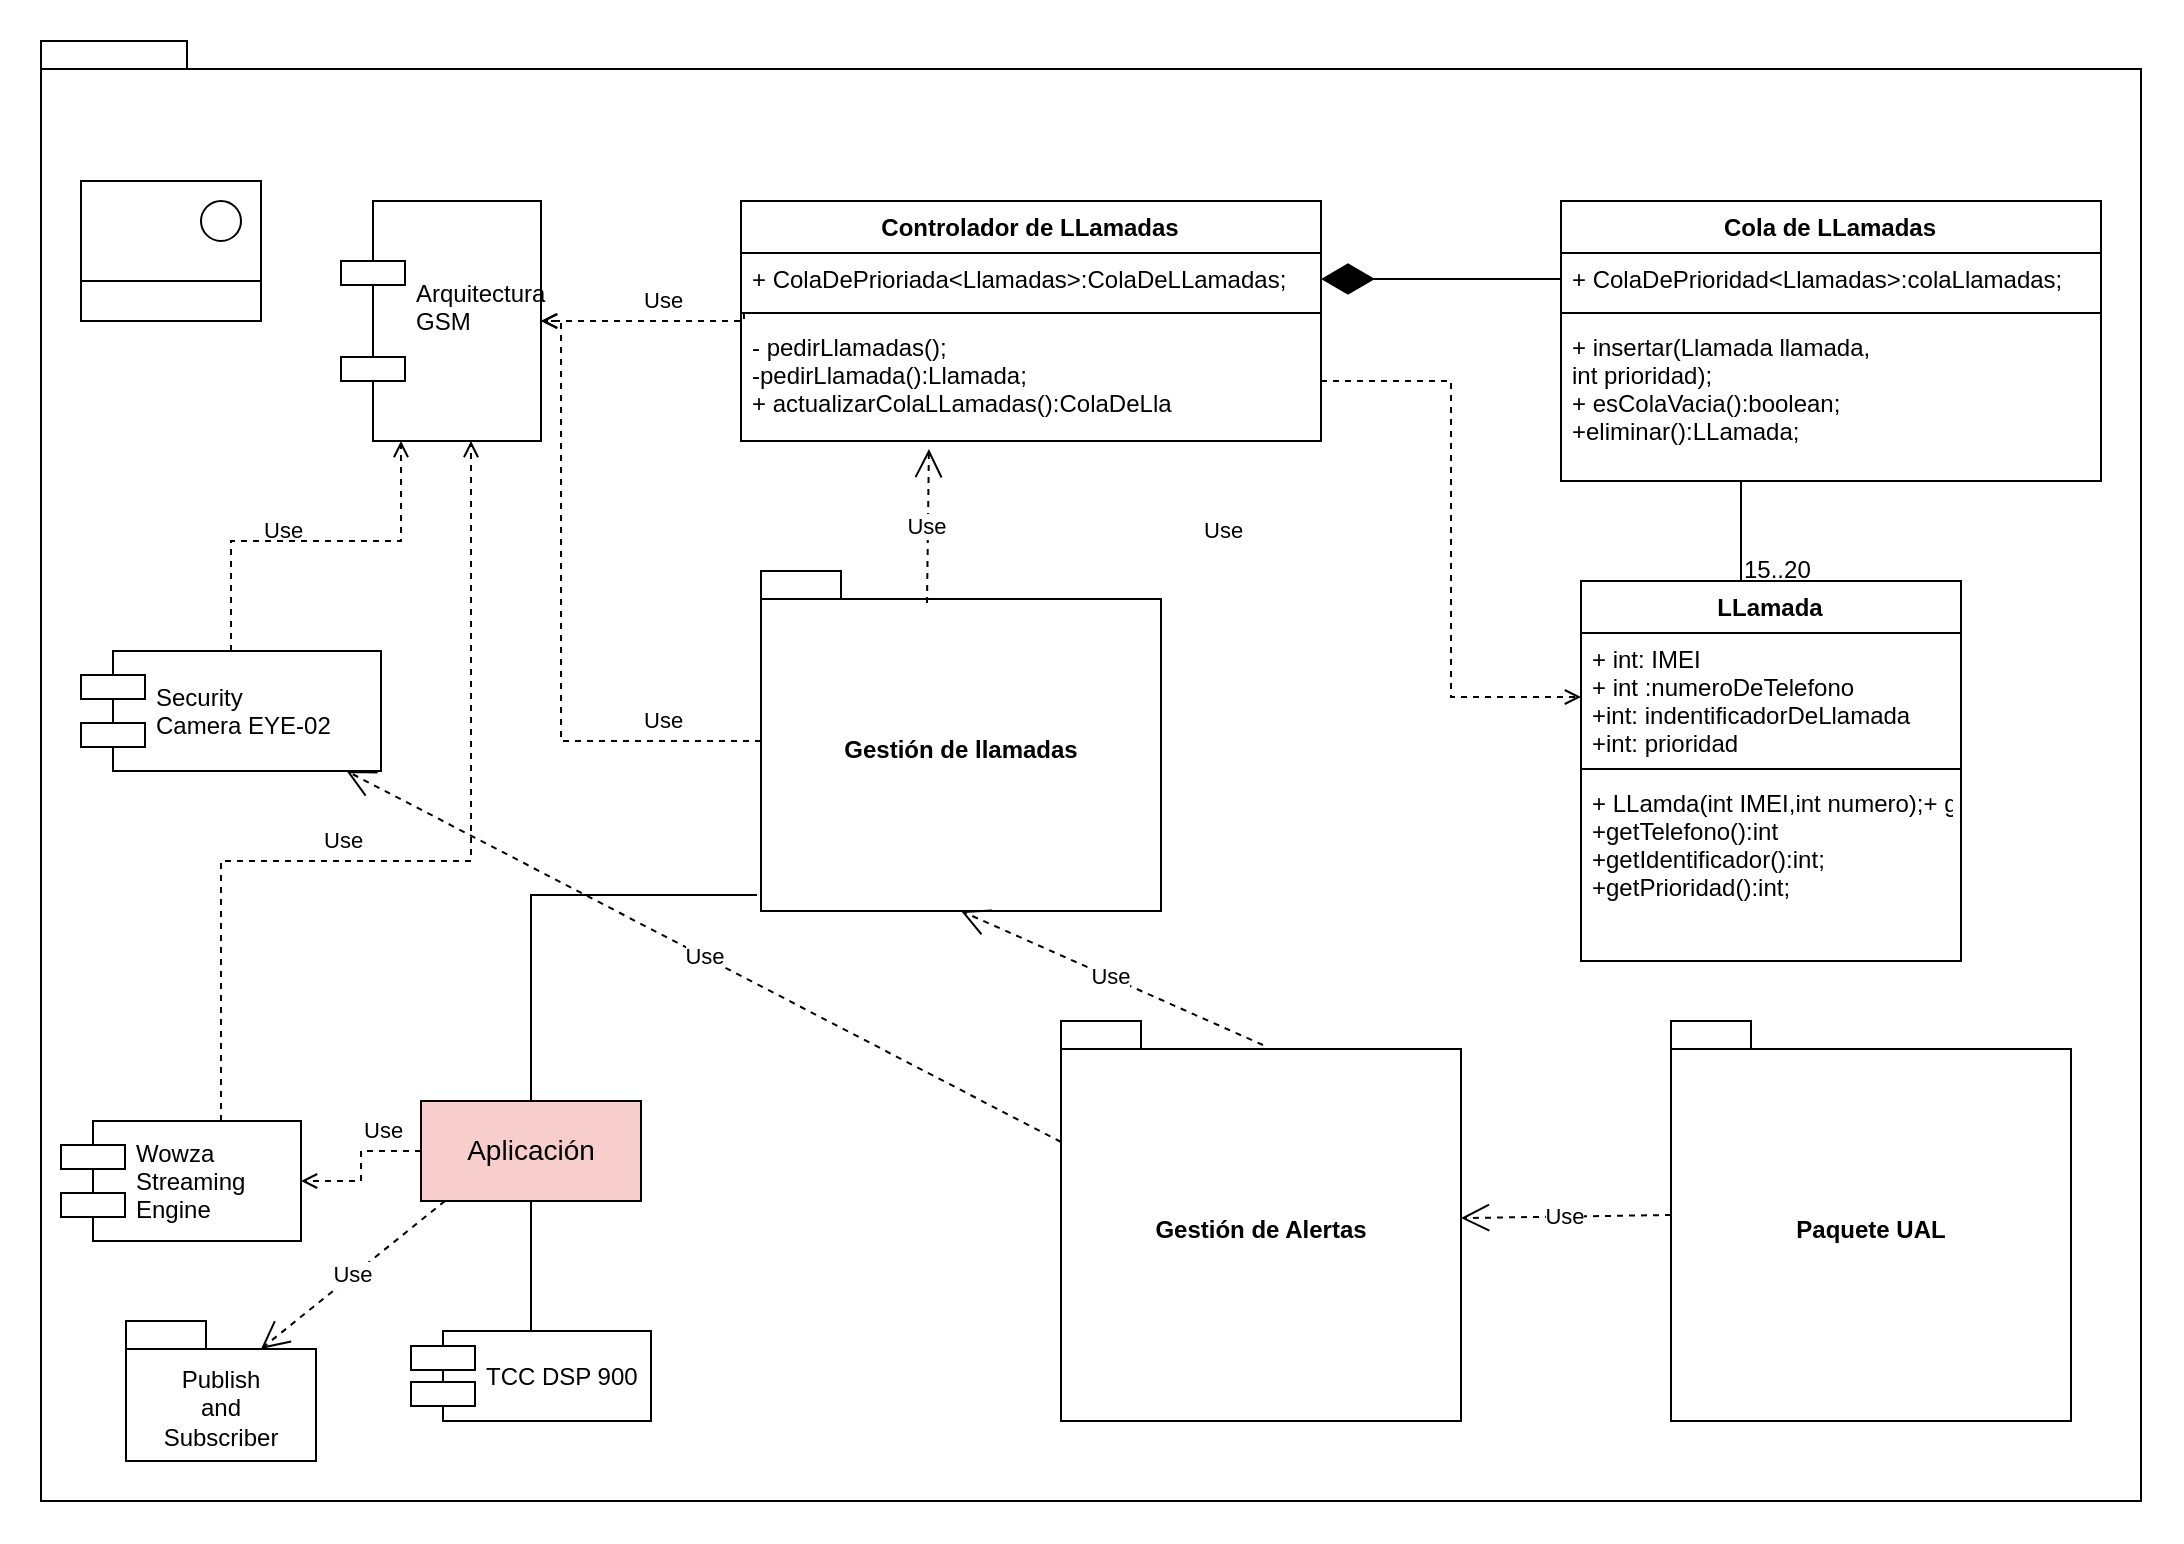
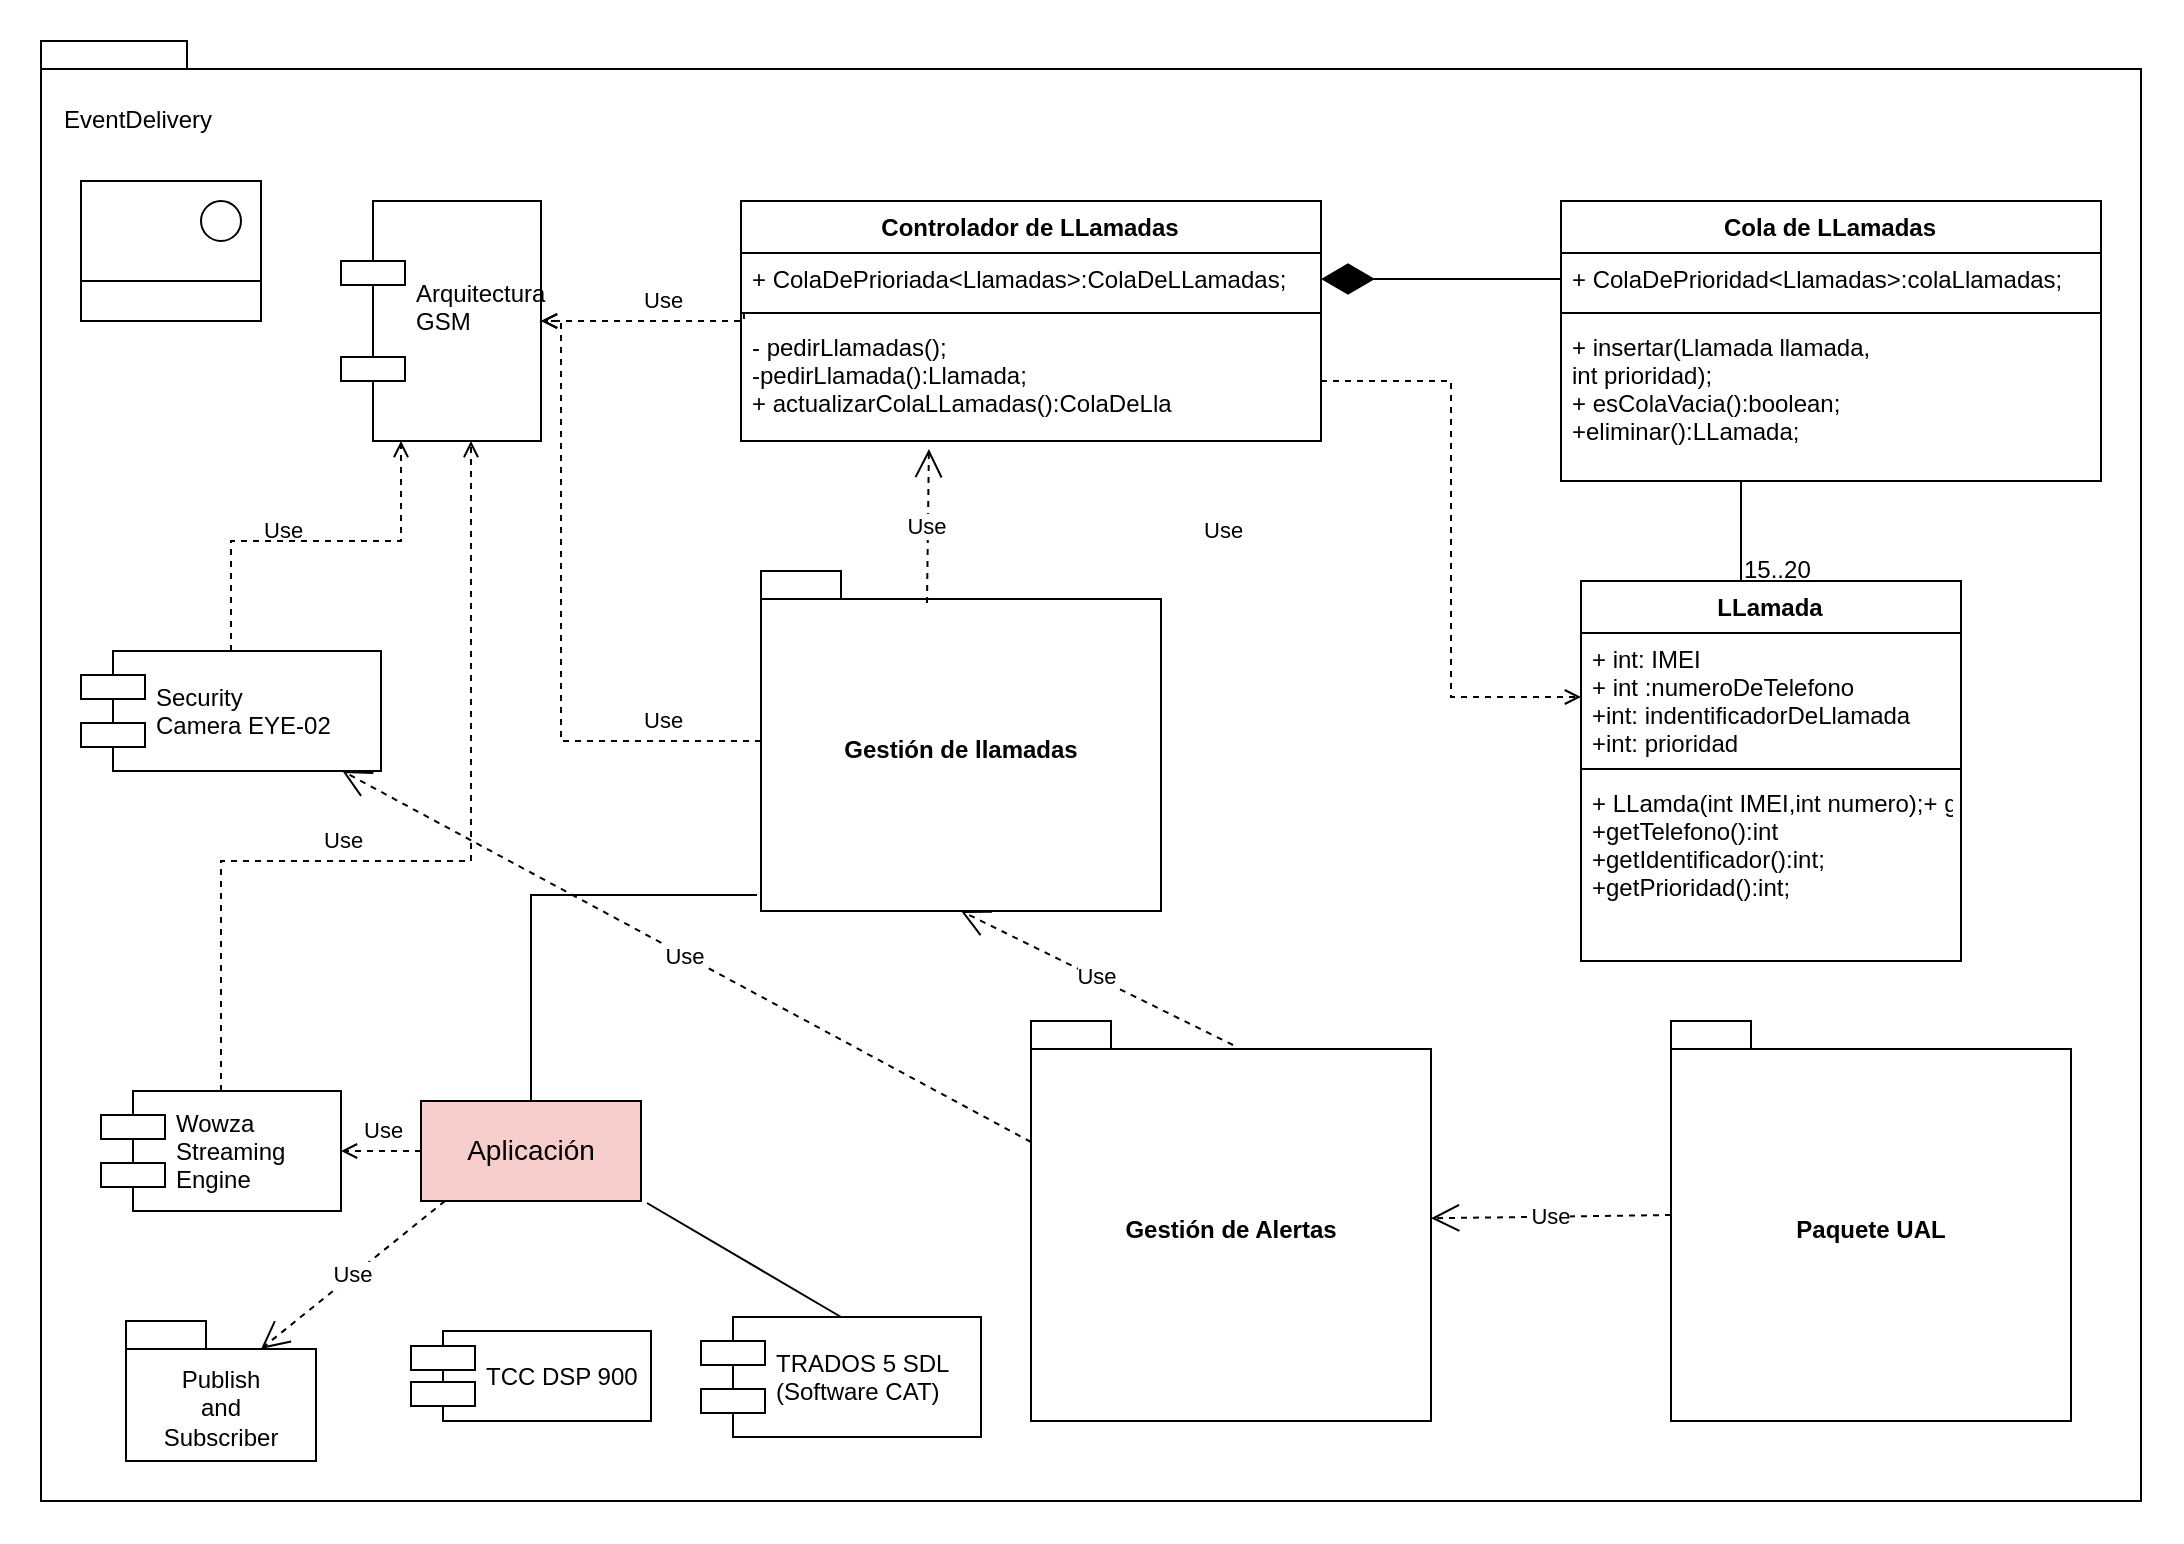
none -> (151, 121)
(181, 1181) -> (221, 1151)
(1261, 1221) -> (1231, 1221)
none -> (744, 1260)
(531, 1266) -> none
none -> (841, 1377)
